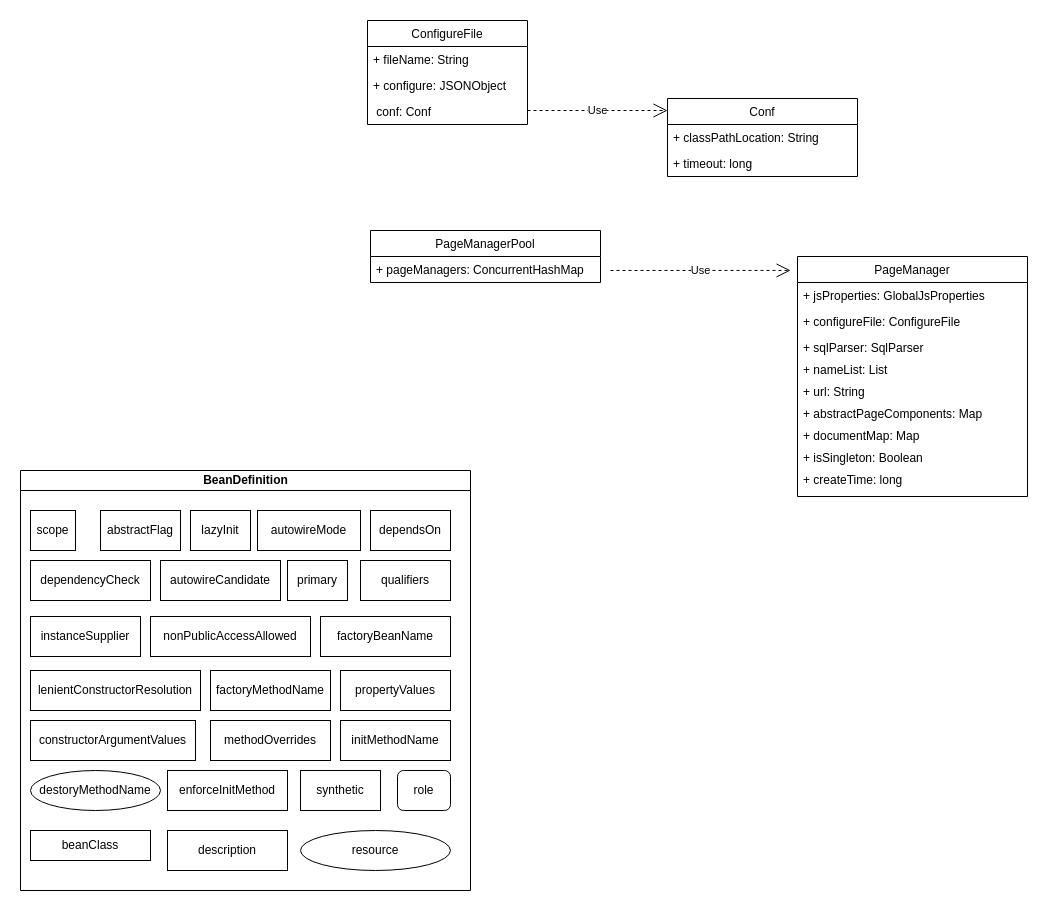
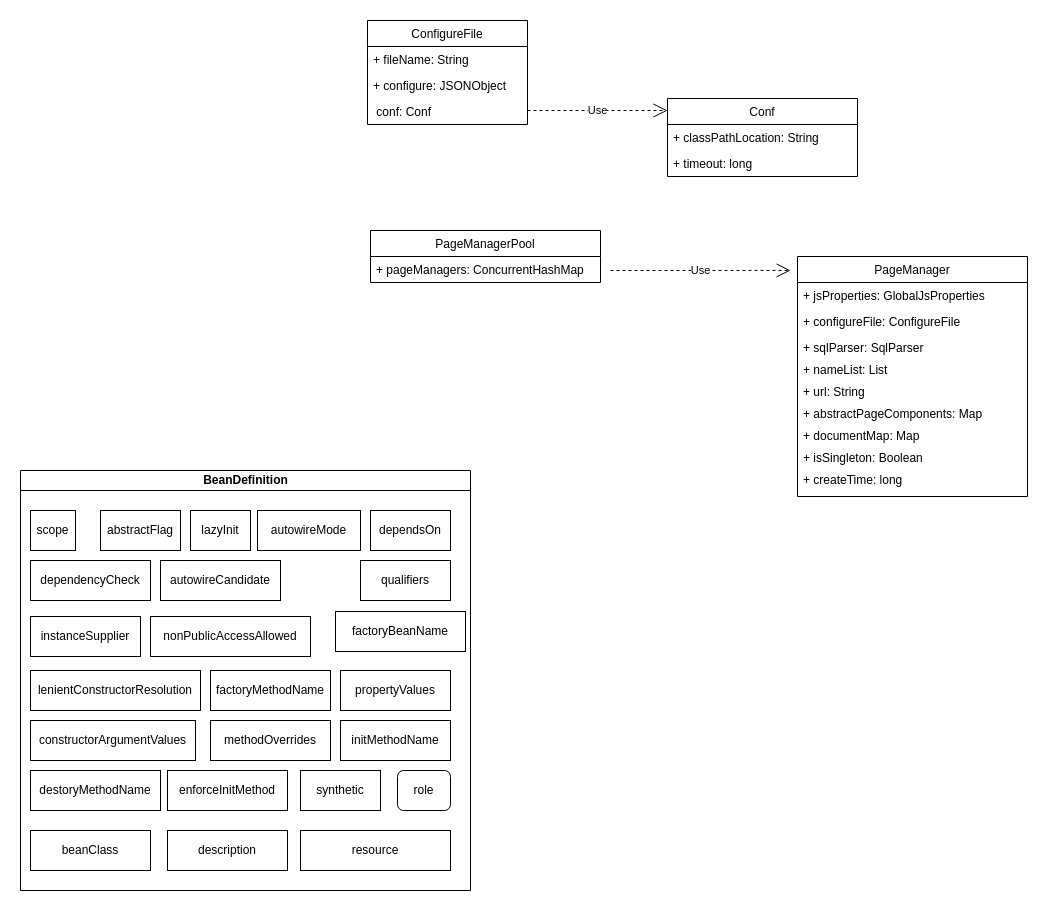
(318, 581) -> none
(386, 637) -> (401, 632)
(96, 791) -> (96, 791)
(91, 846) -> (91, 851)
(376, 851) -> (376, 851)
